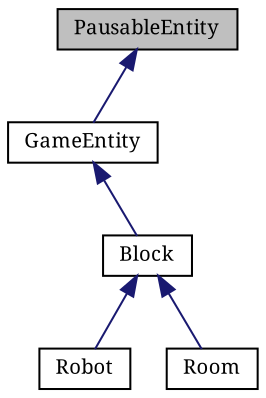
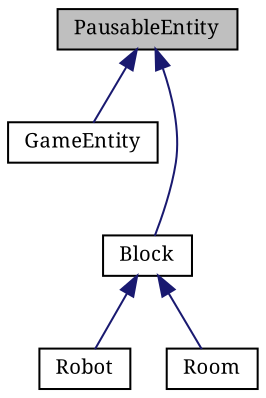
(121, 208) -> (177, 153)
